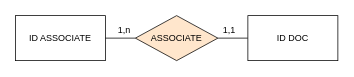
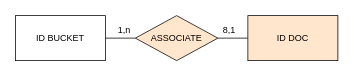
(230, 30) -> (230, 30)
(60, 38) -> (60, 38)
(293, 38) -> (293, 38)
